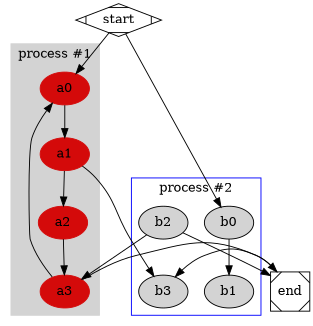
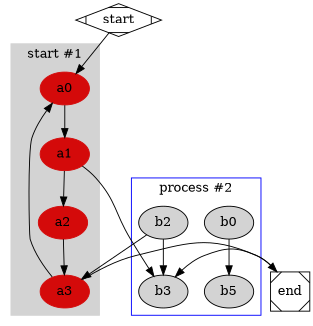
(55, 54) -> (55, 54)
(171, 116) -> none
(235, 257) -> (163, 255)
(229, 292) -> (229, 292)
